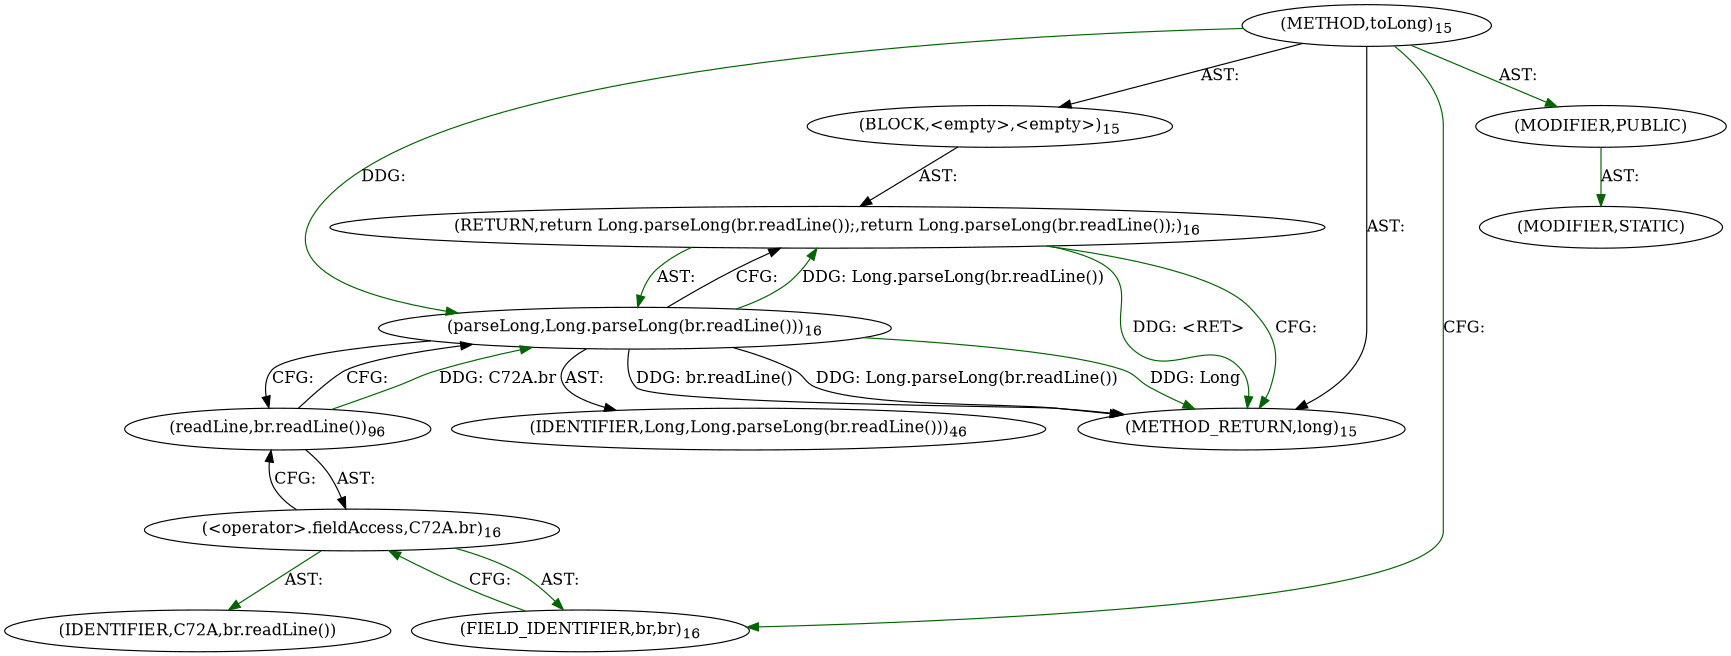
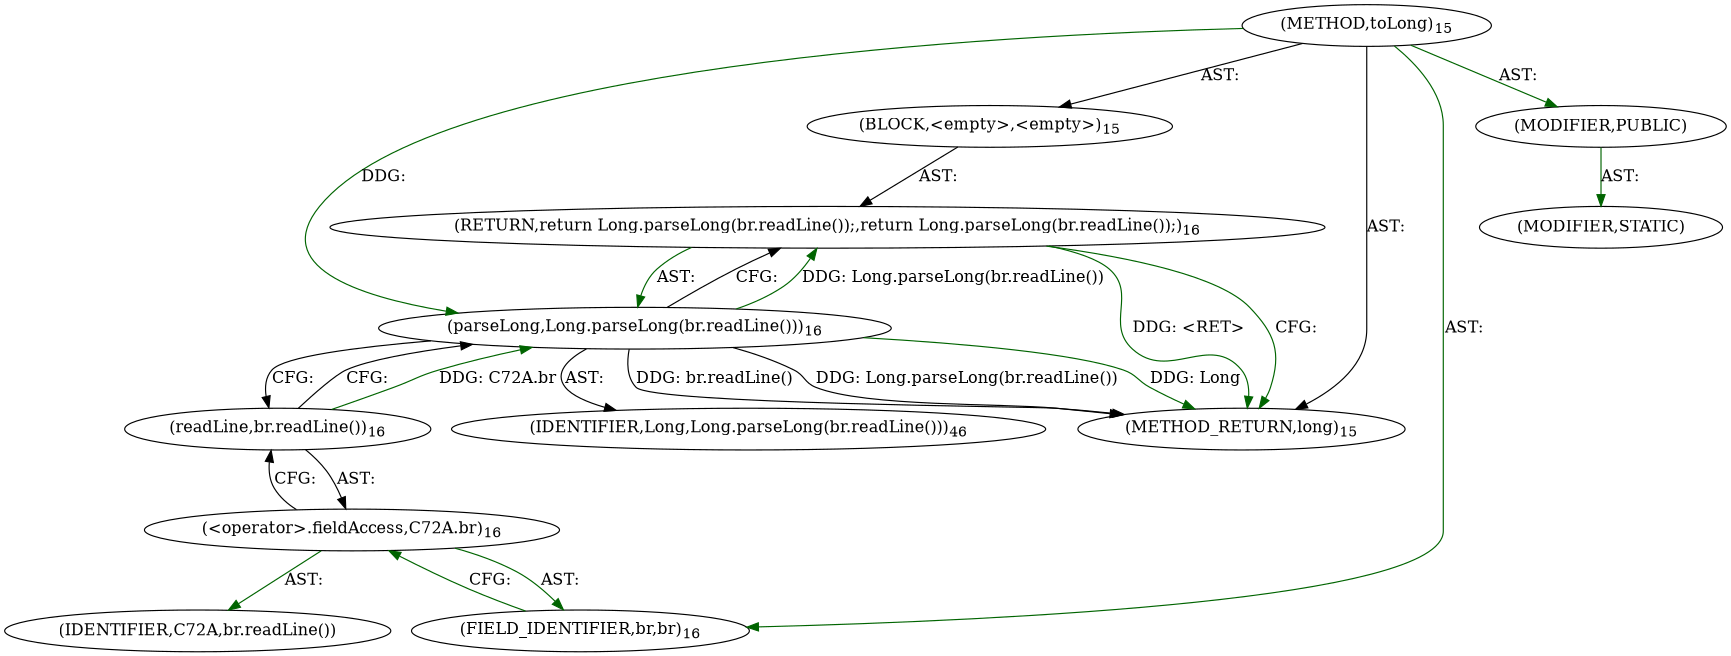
(1467, 328) -> (1467, 328)
(377, 427) -> (377, 427)
